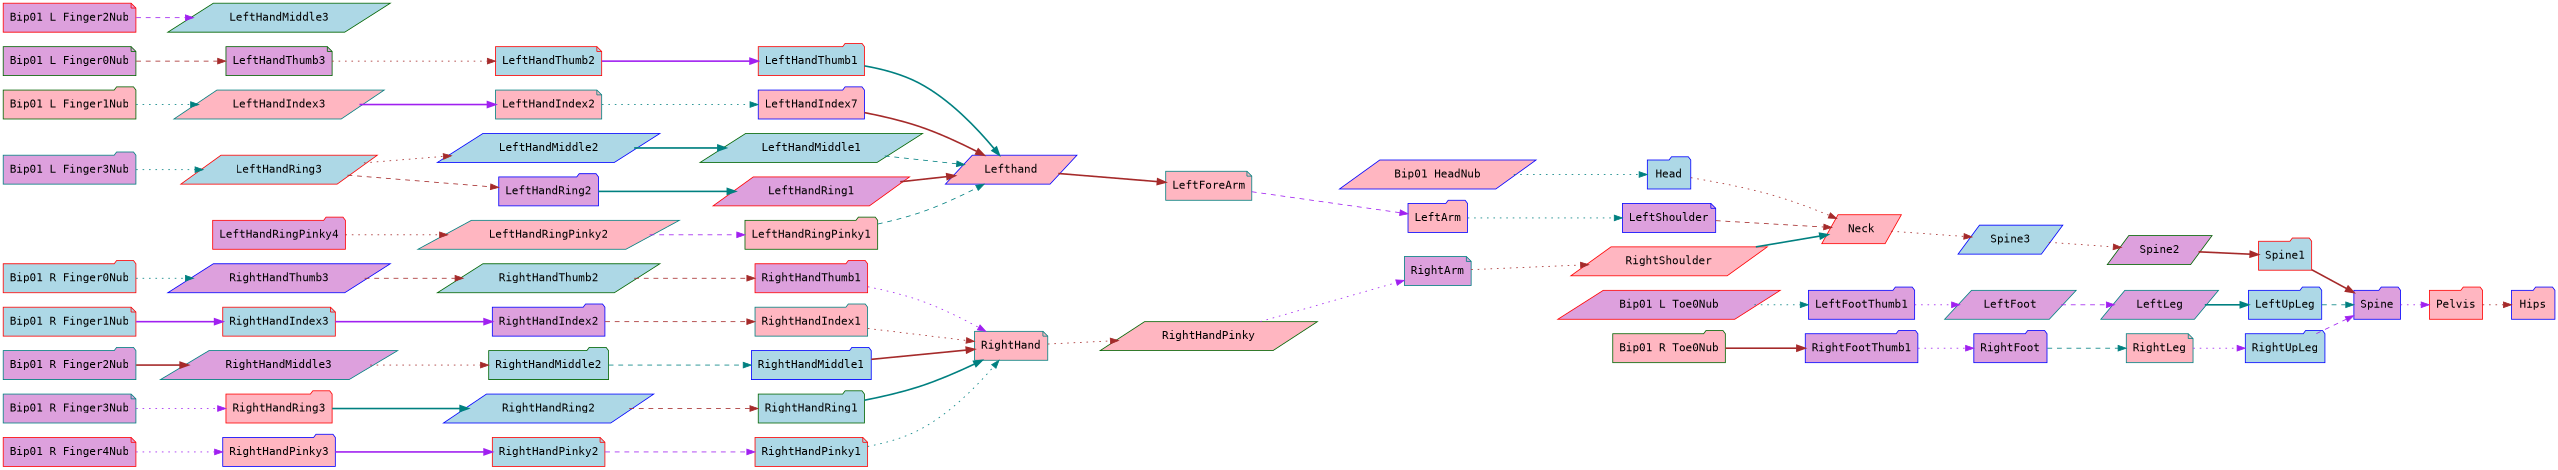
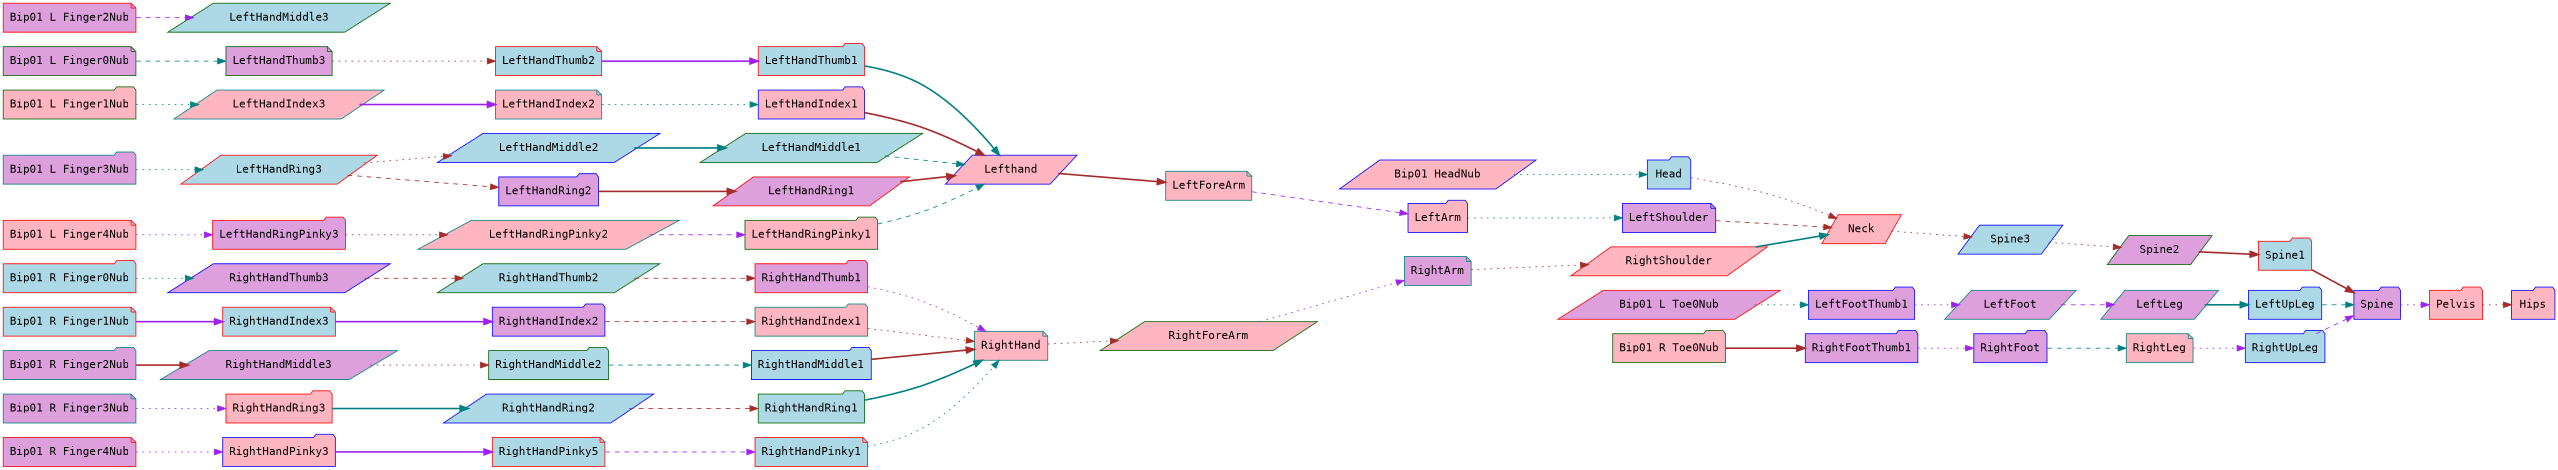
(177, 61) -> (177, 61)
(811, 105) -> (811, 105)
(663, 191) -> (663, 191)
none -> (70, 235)
(279, 235) -> (279, 235)
(1209, 336) -> (1209, 336)
(549, 452) -> (549, 452)
